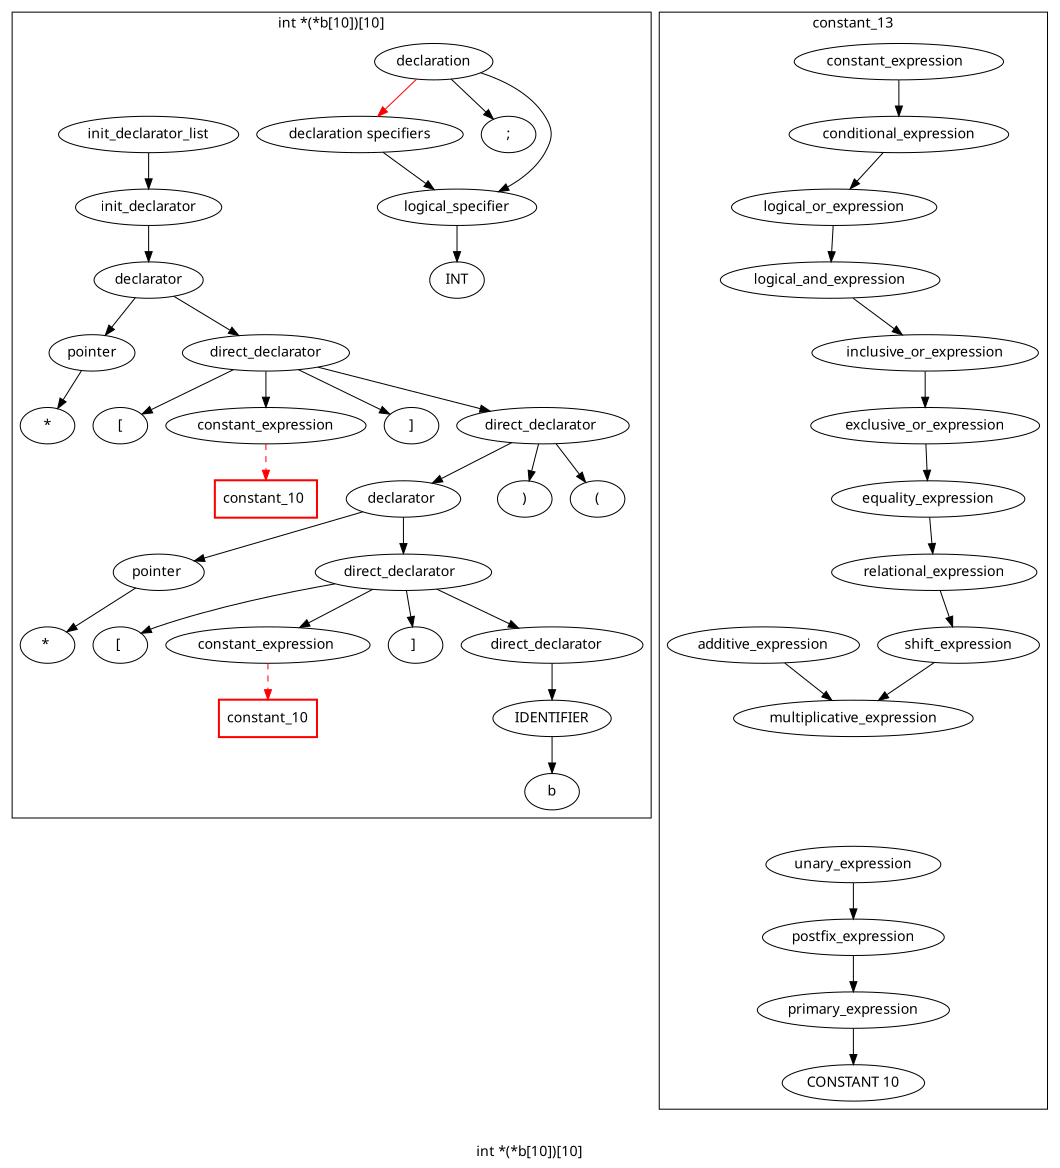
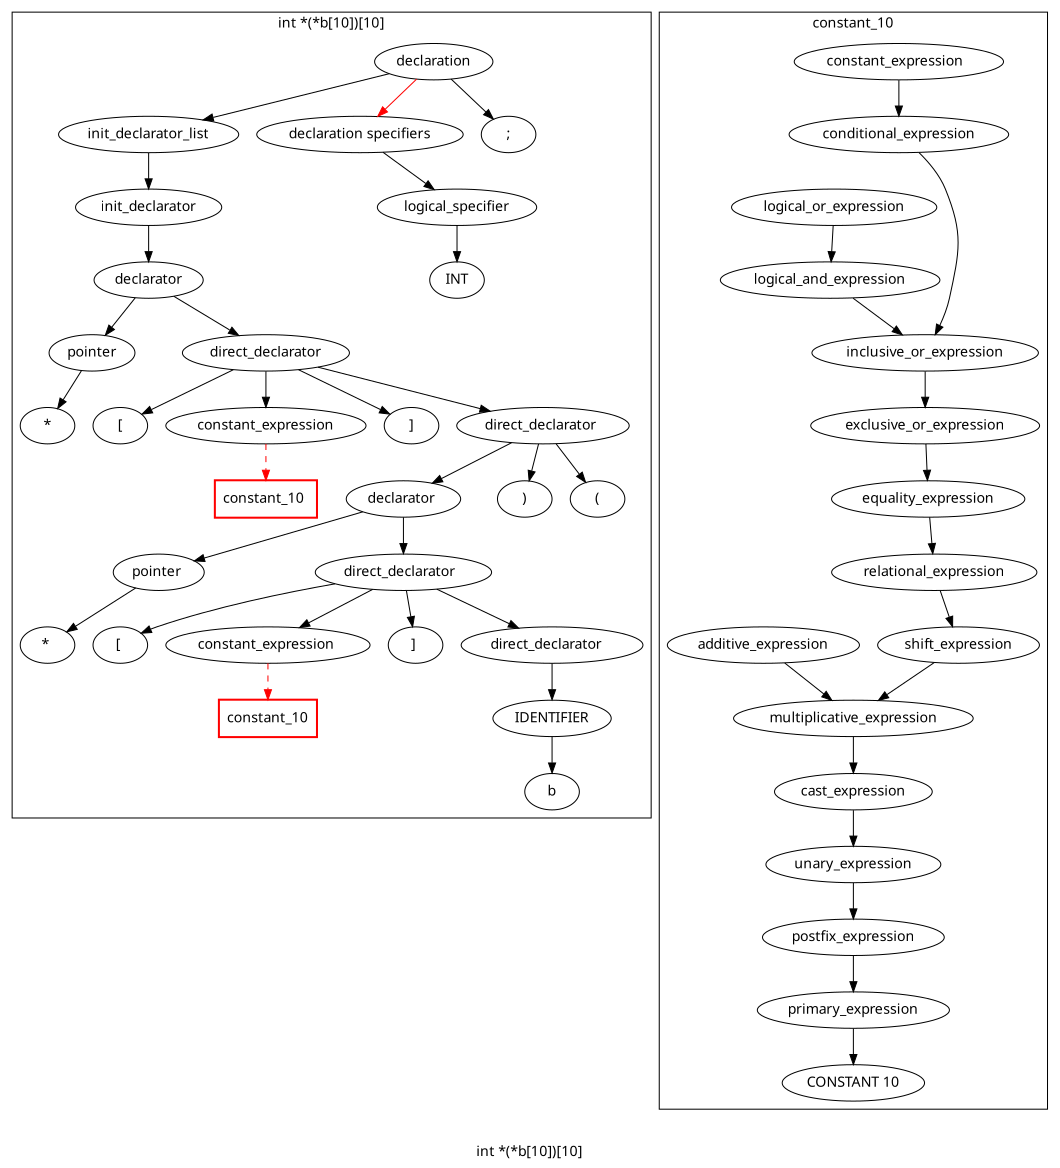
(853, 24) -> (853, 24)
(548, 121) -> (301, 96)
(870, 167) -> (958, 235)
none -> (853, 792)
